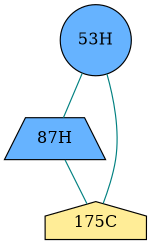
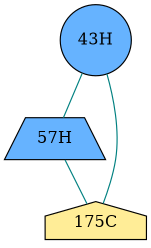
(96, 40) -> (96, 40)
(55, 139) -> (55, 139)
